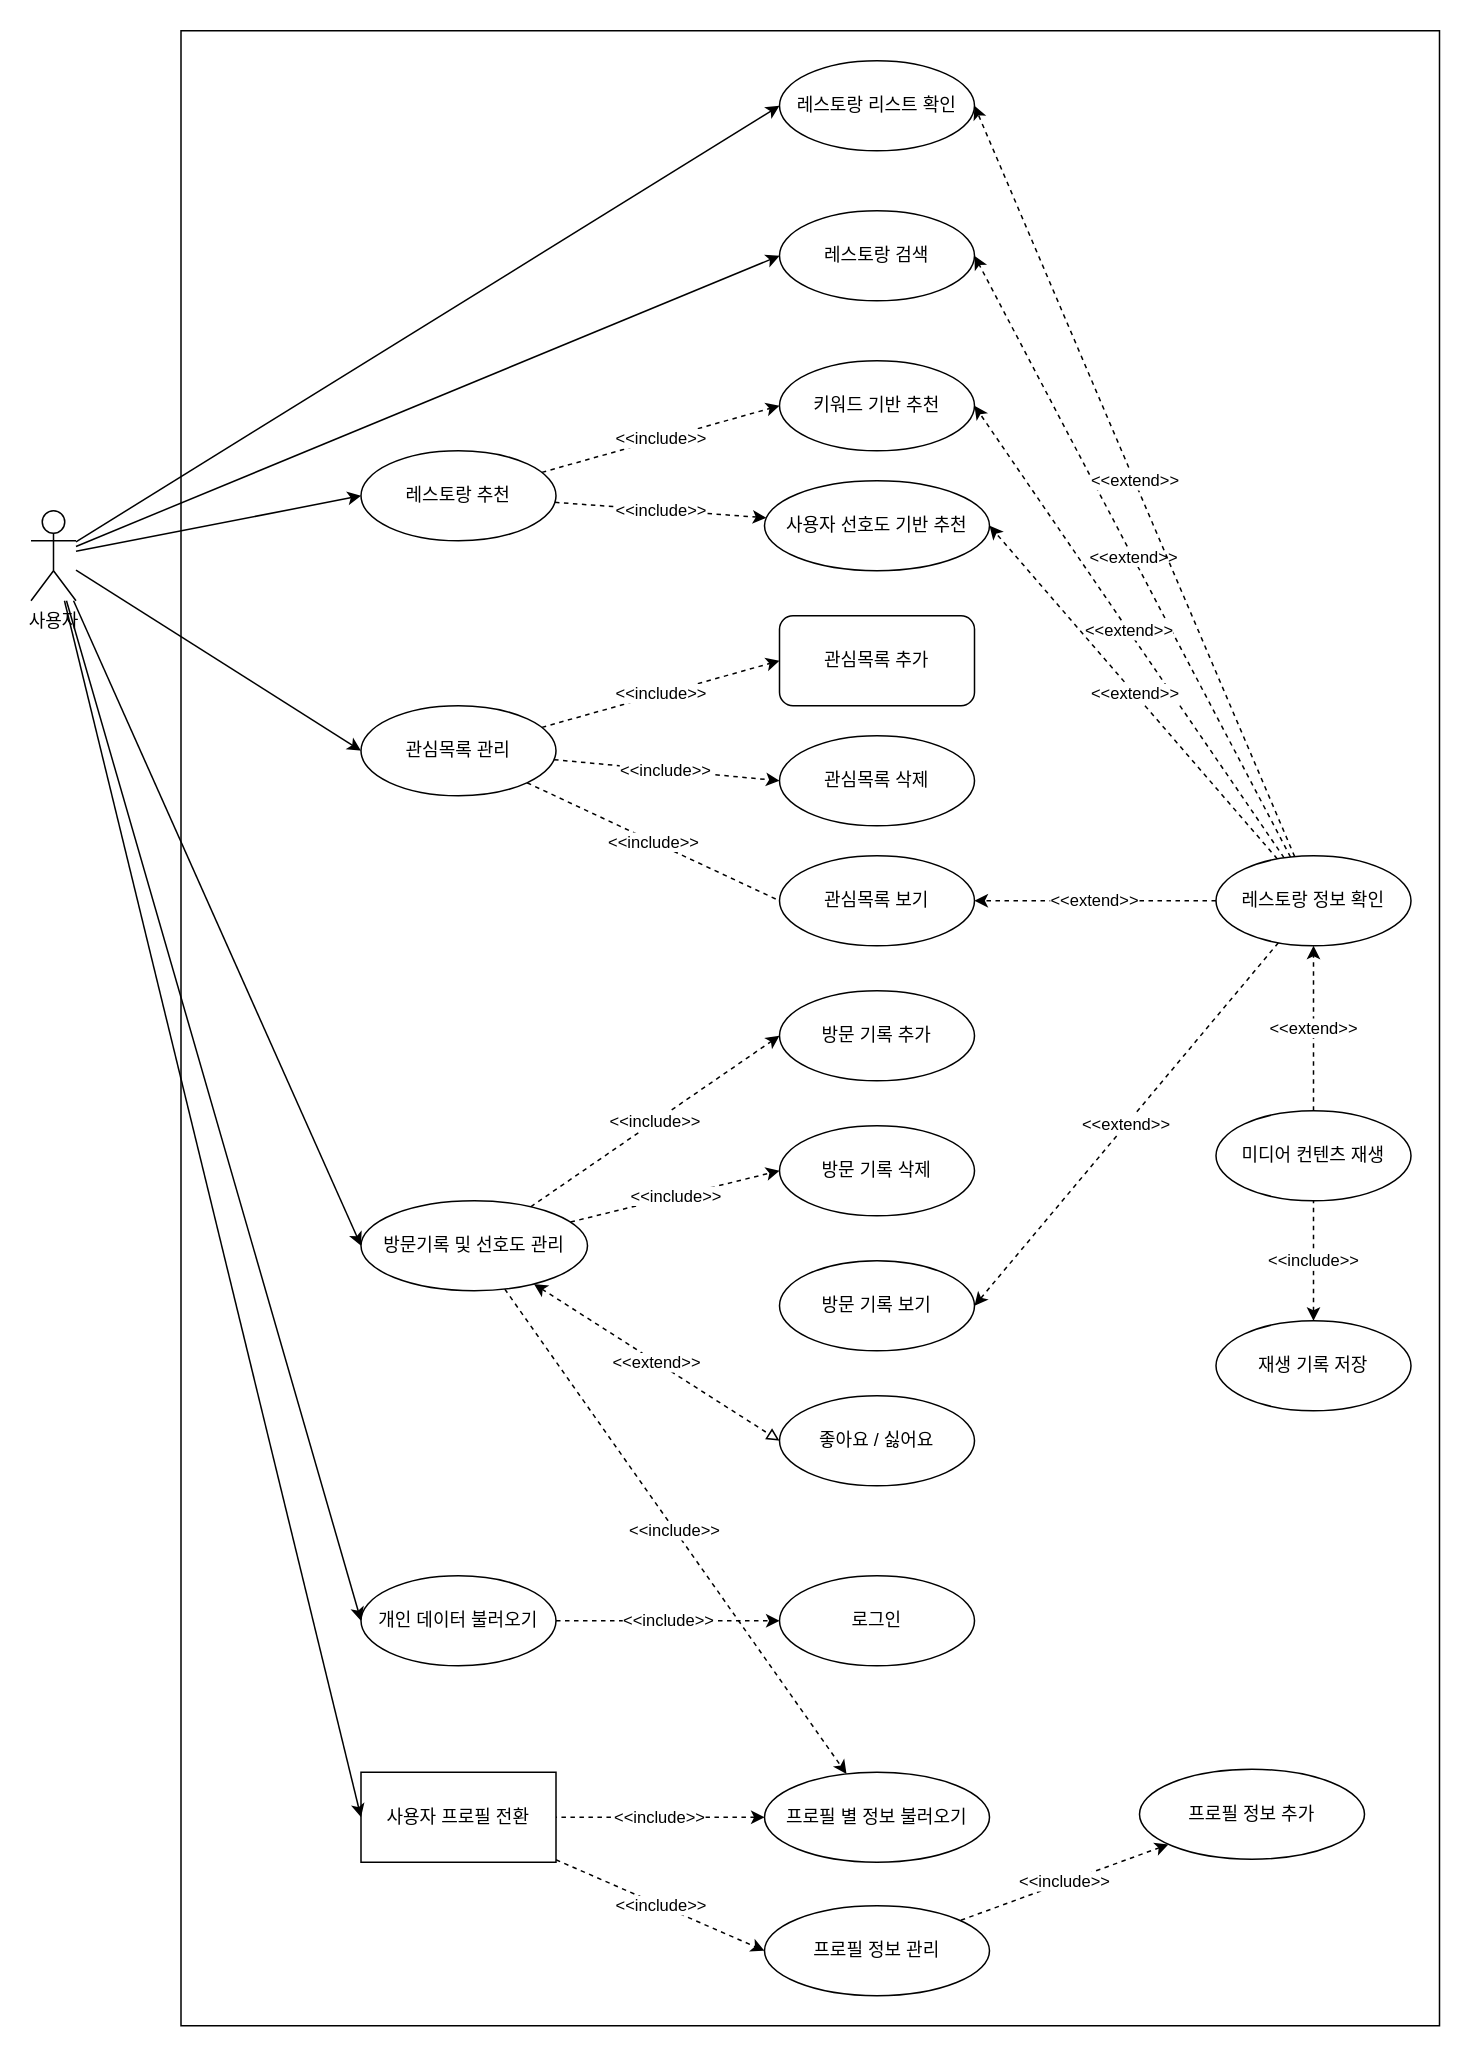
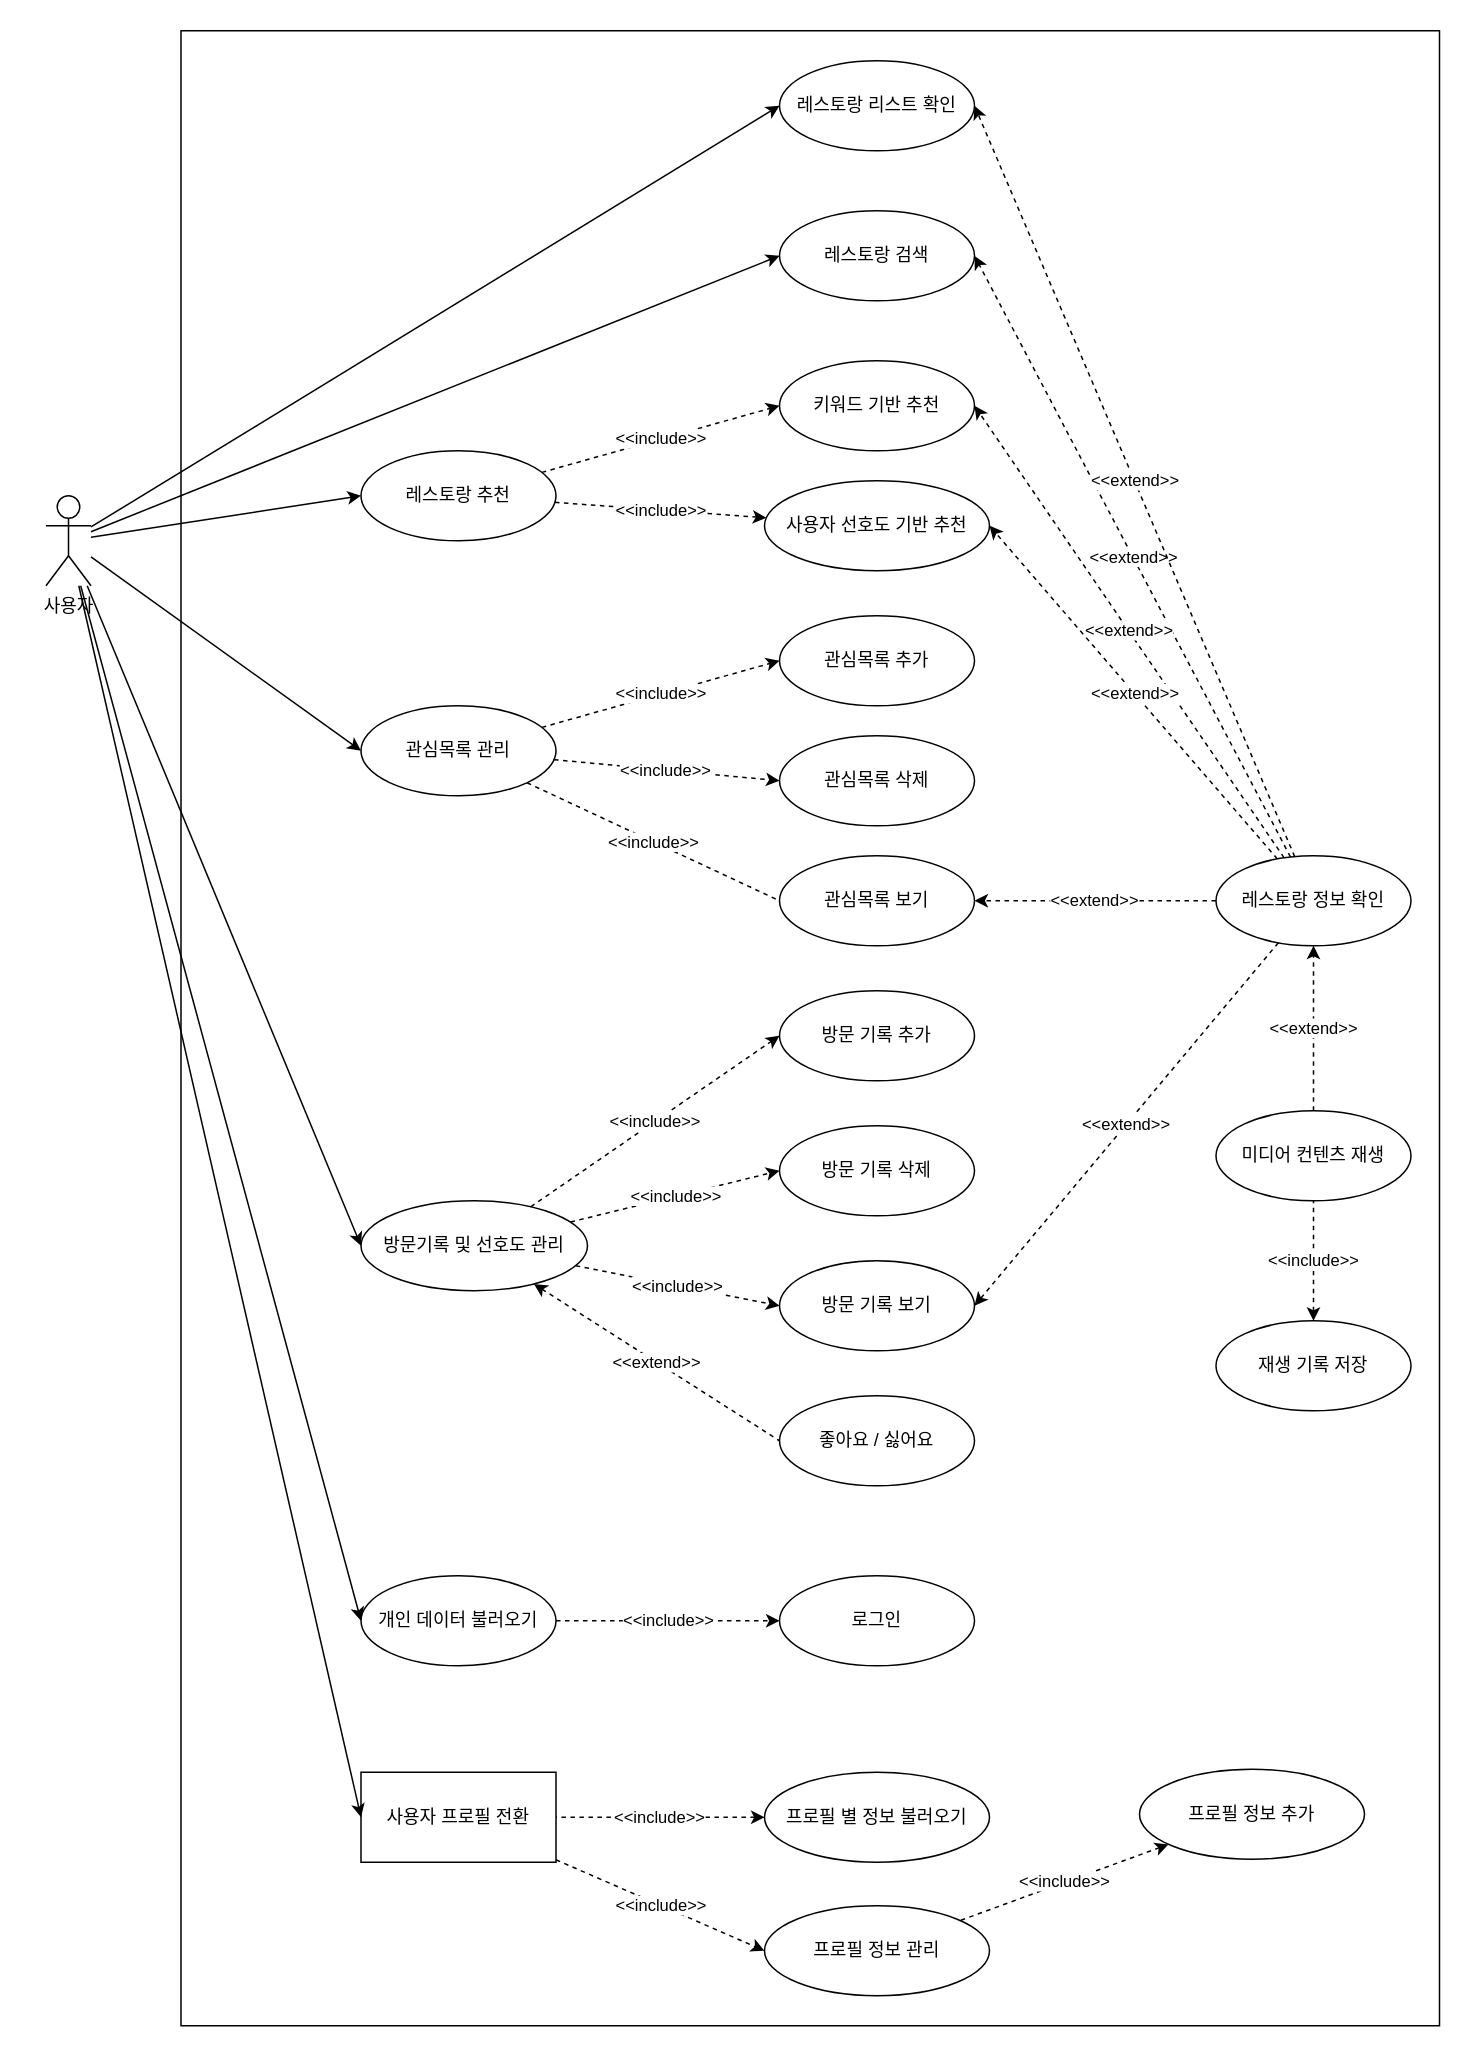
(53, 556) -> (68, 541)
(877, 661) -> (877, 661)
(767, 1433) -> (772, 1436)
(672, 1527) -> (604, 1271)
